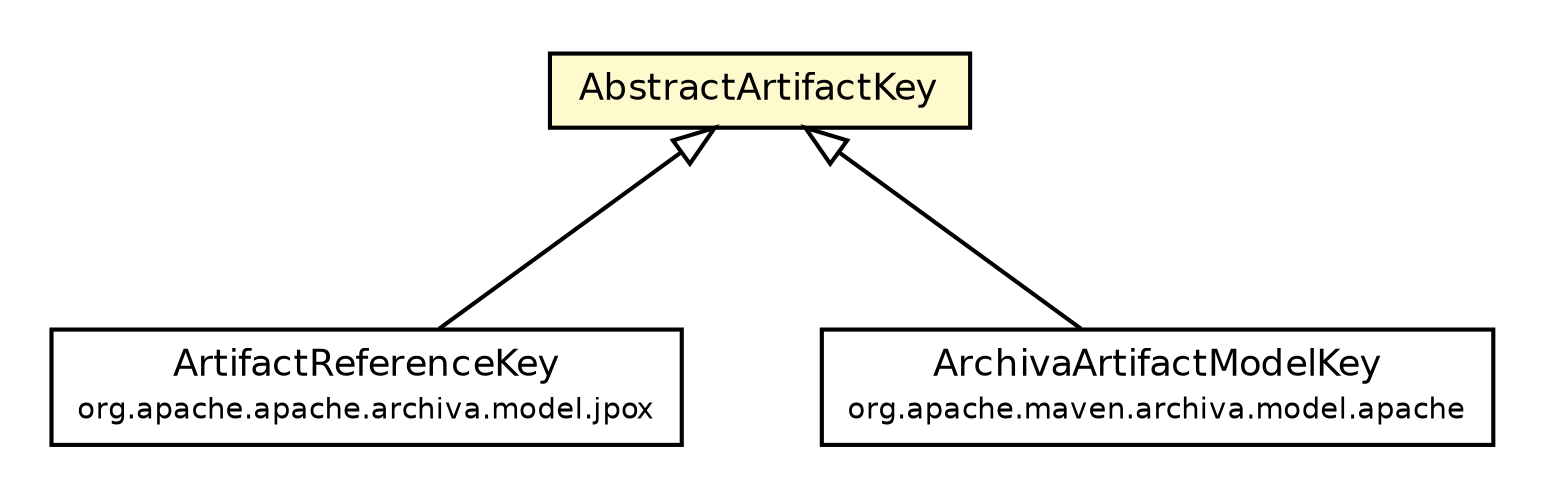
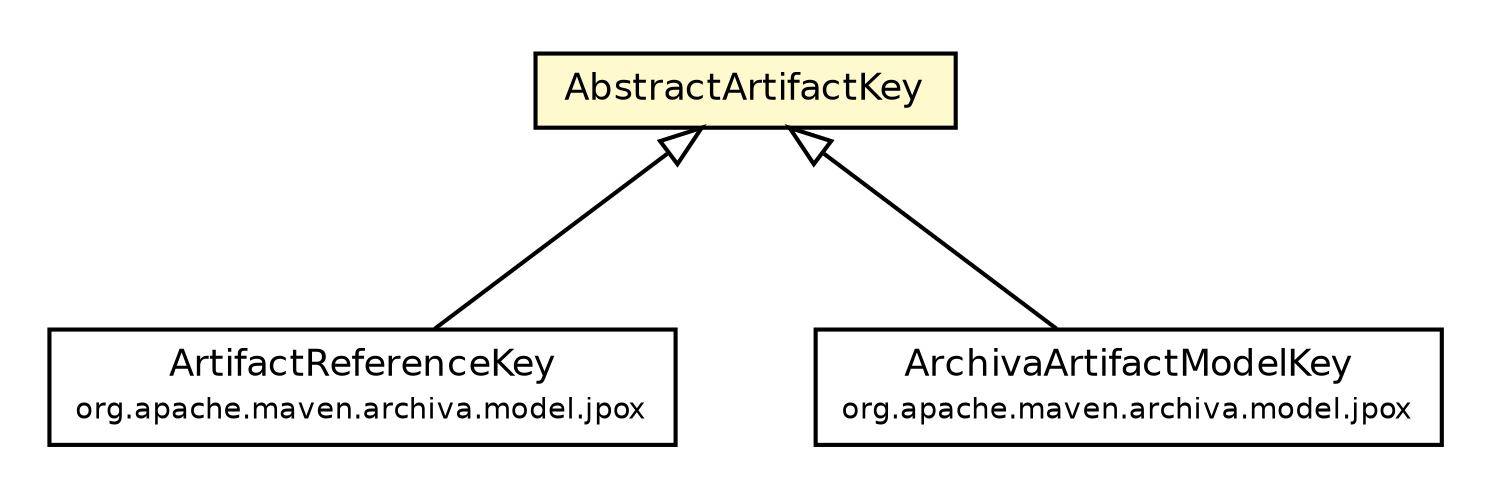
(367, 410) -> (363, 410)
(1158, 410) -> (1129, 410)
